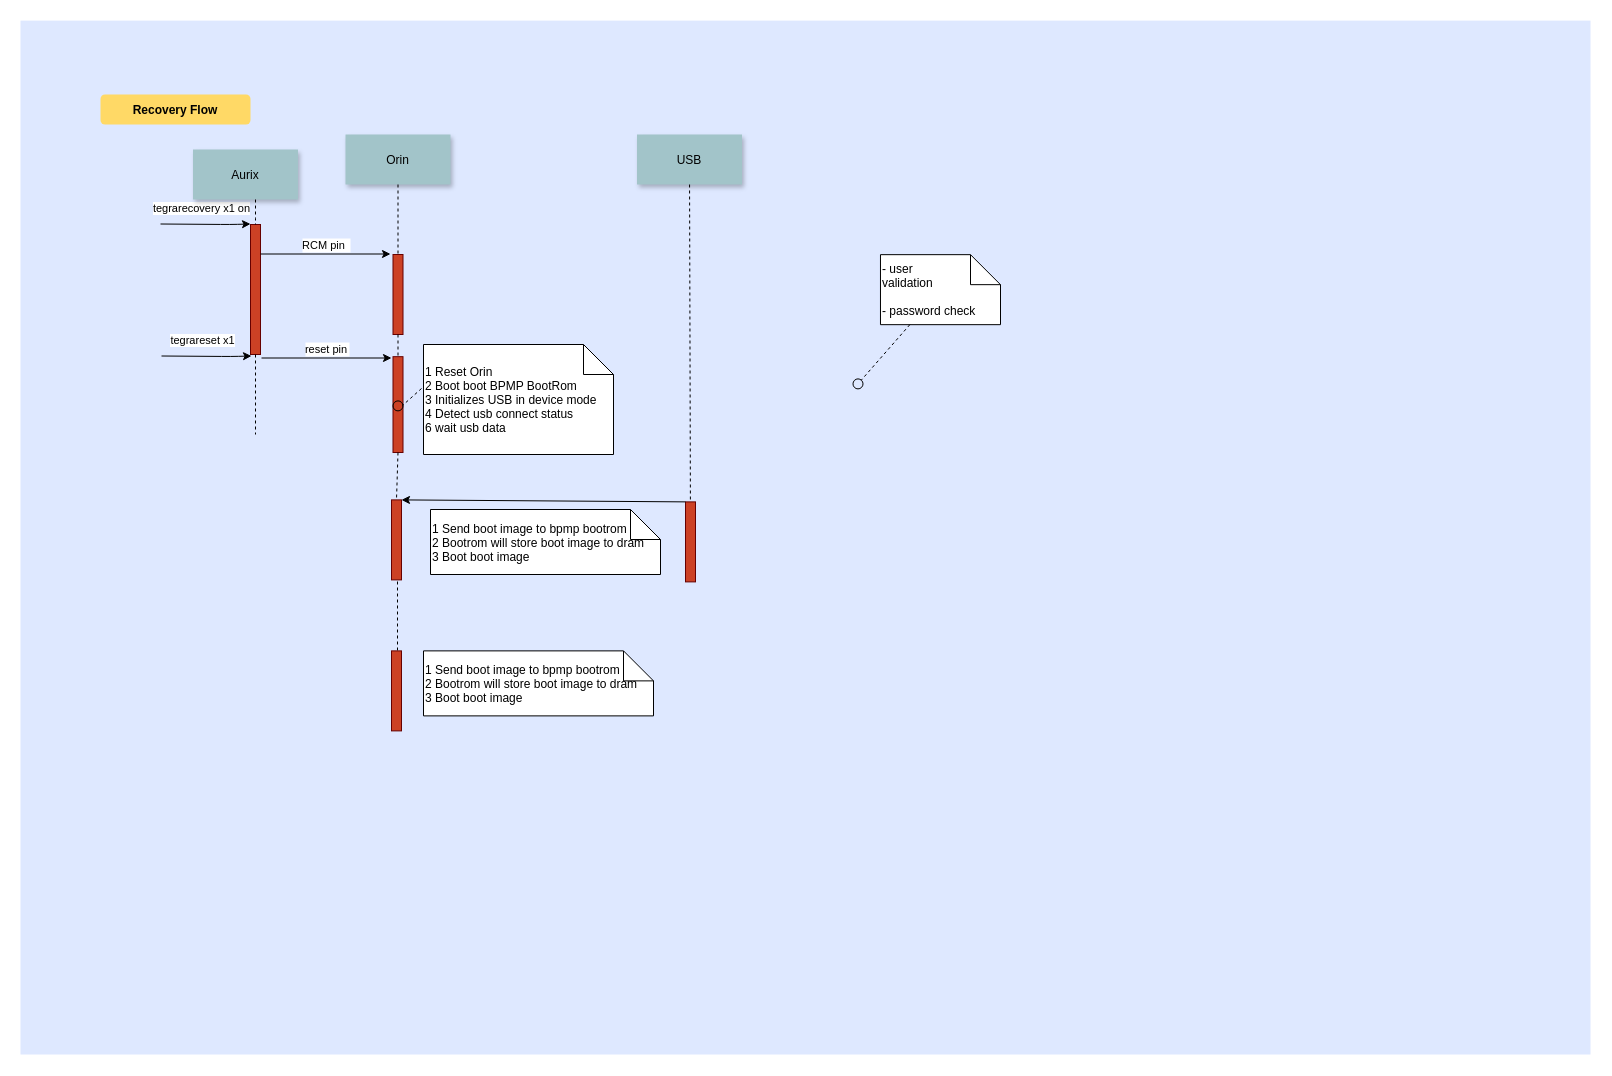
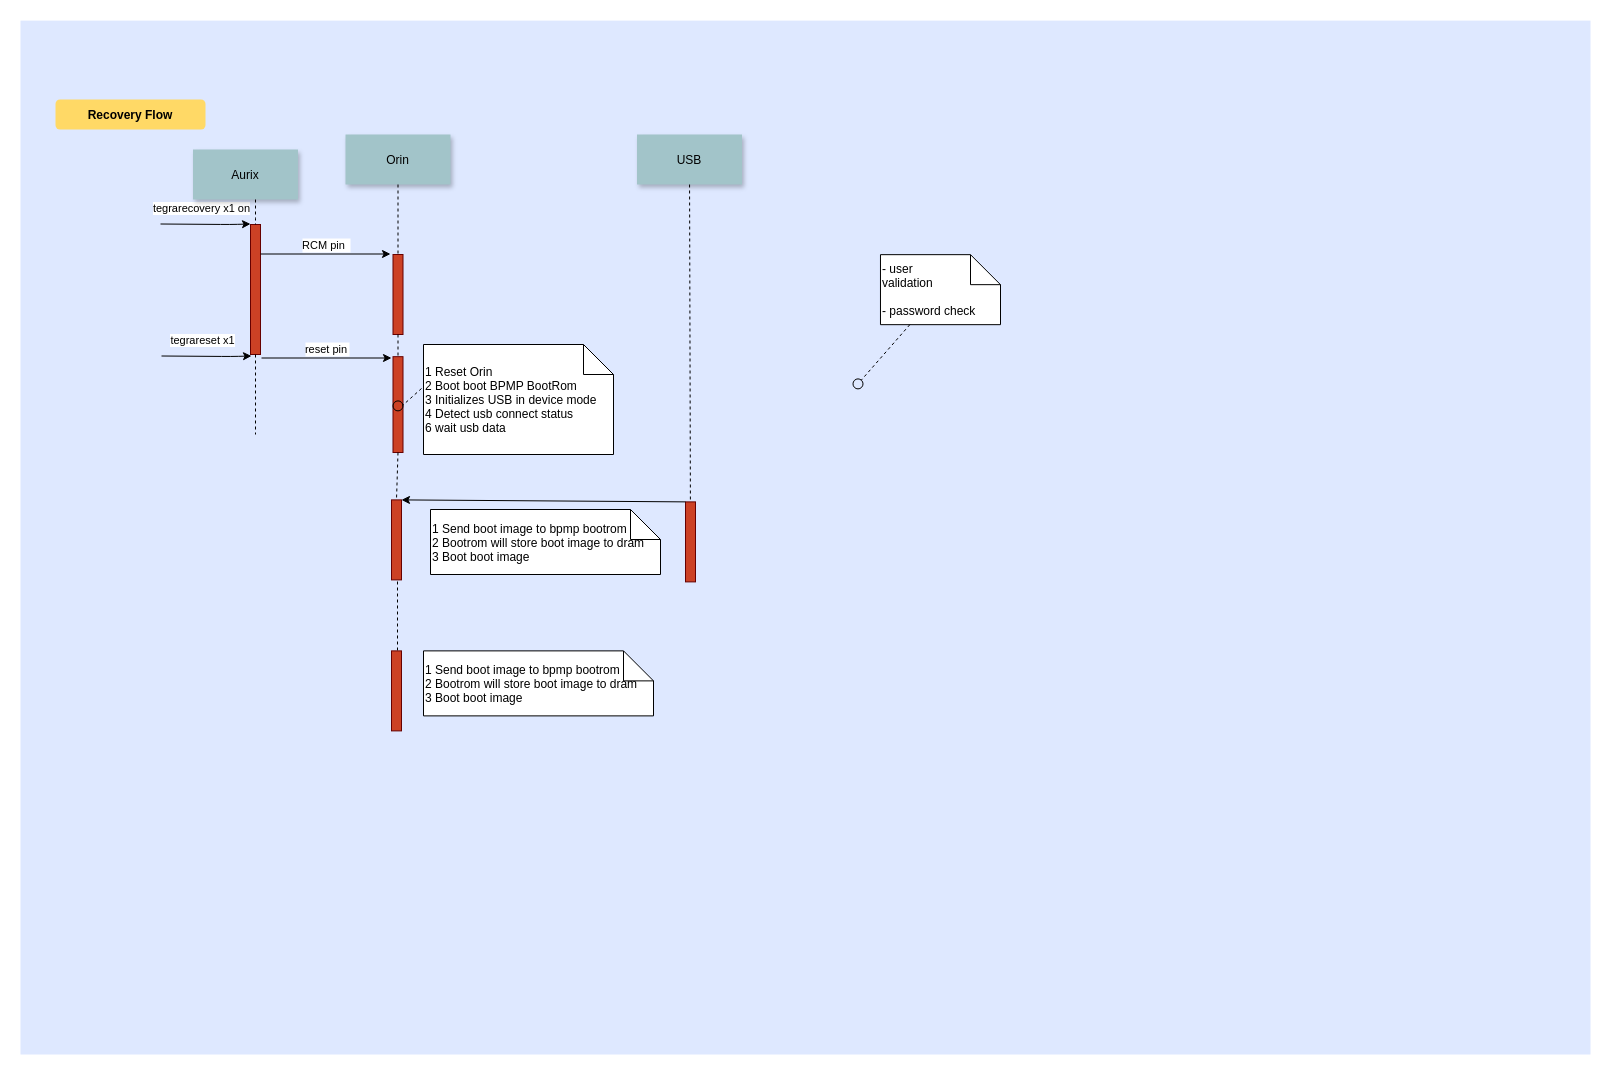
(176, 110) -> (131, 115)
